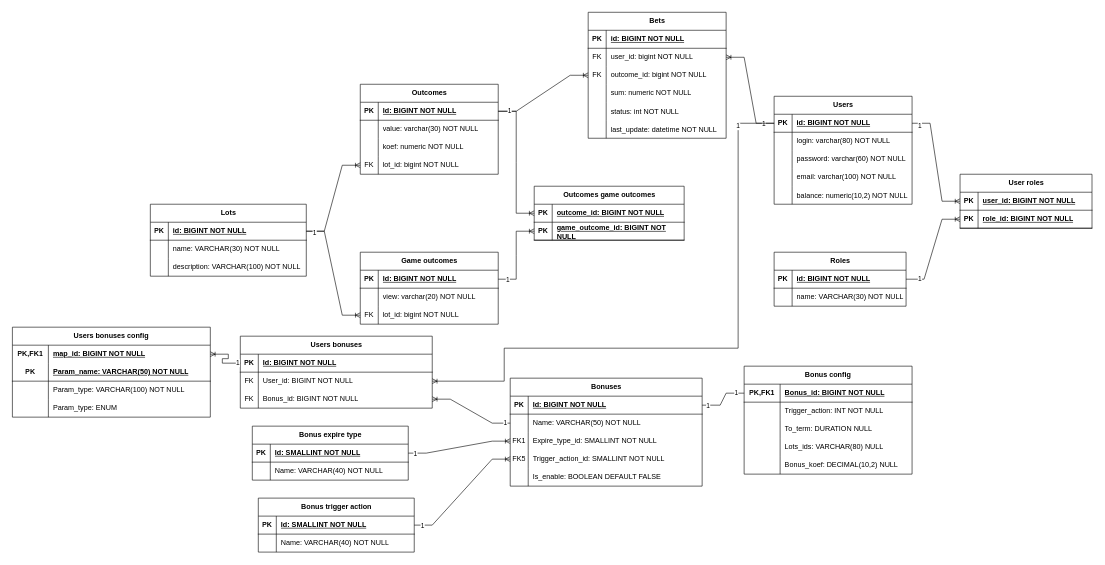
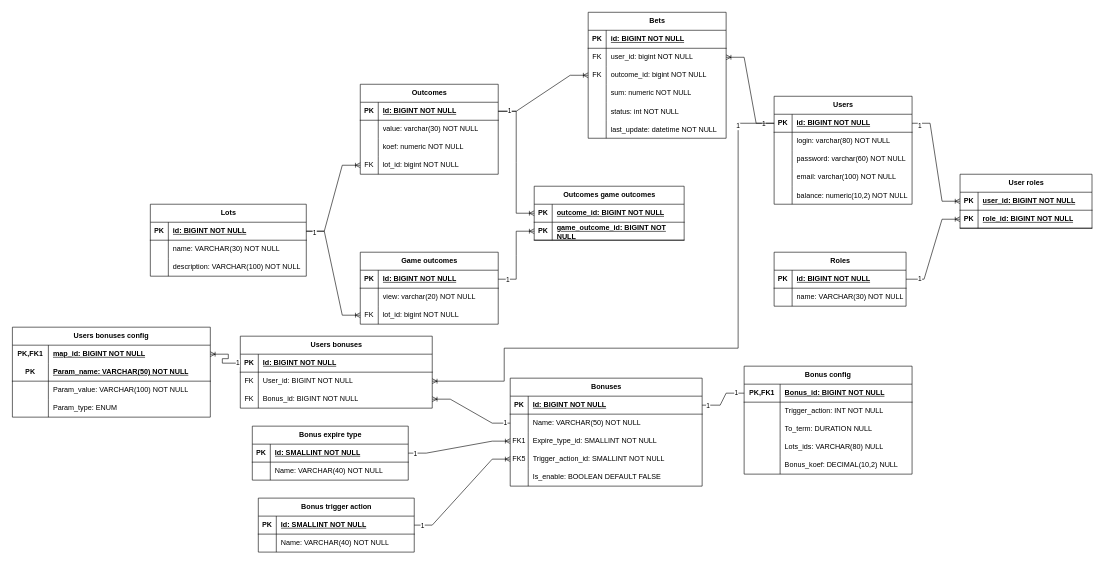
(116, 390) -> (117, 390)
